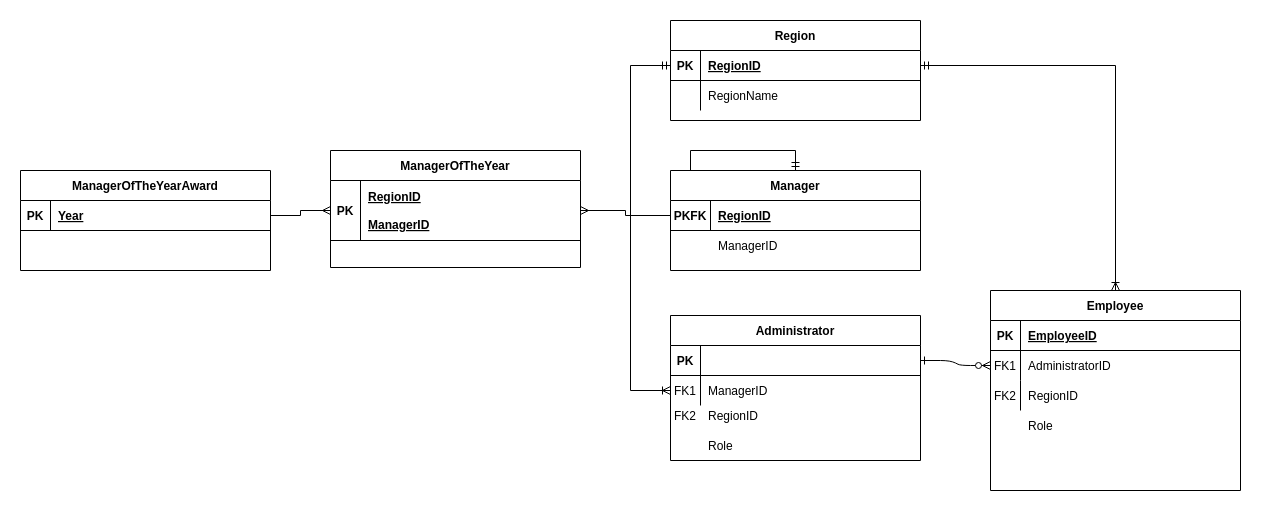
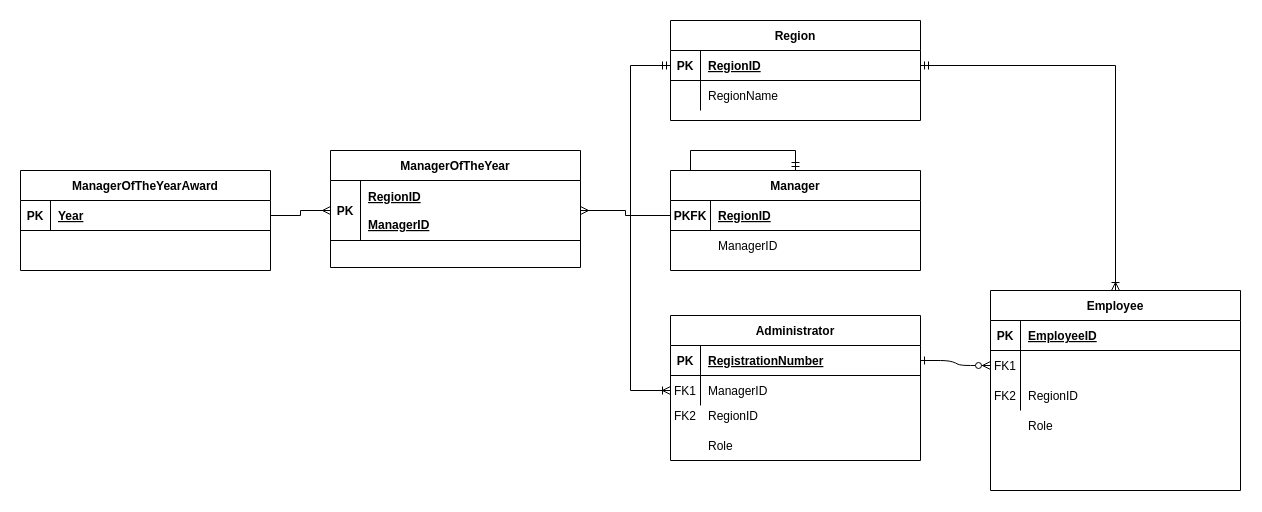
none -> (811, 361)
(1131, 366) -> none
